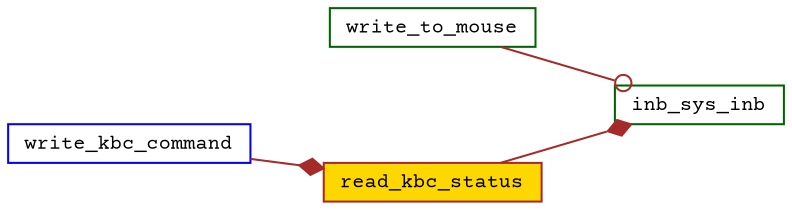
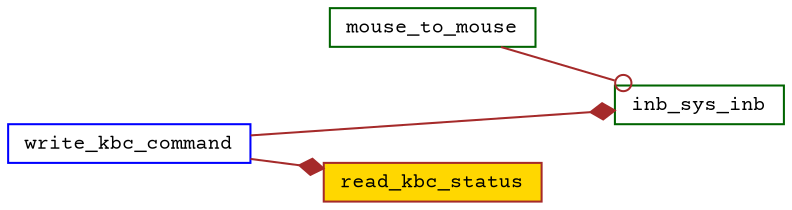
(433, 27) -> (433, 27)
(554, 147) -> (420, 124)
